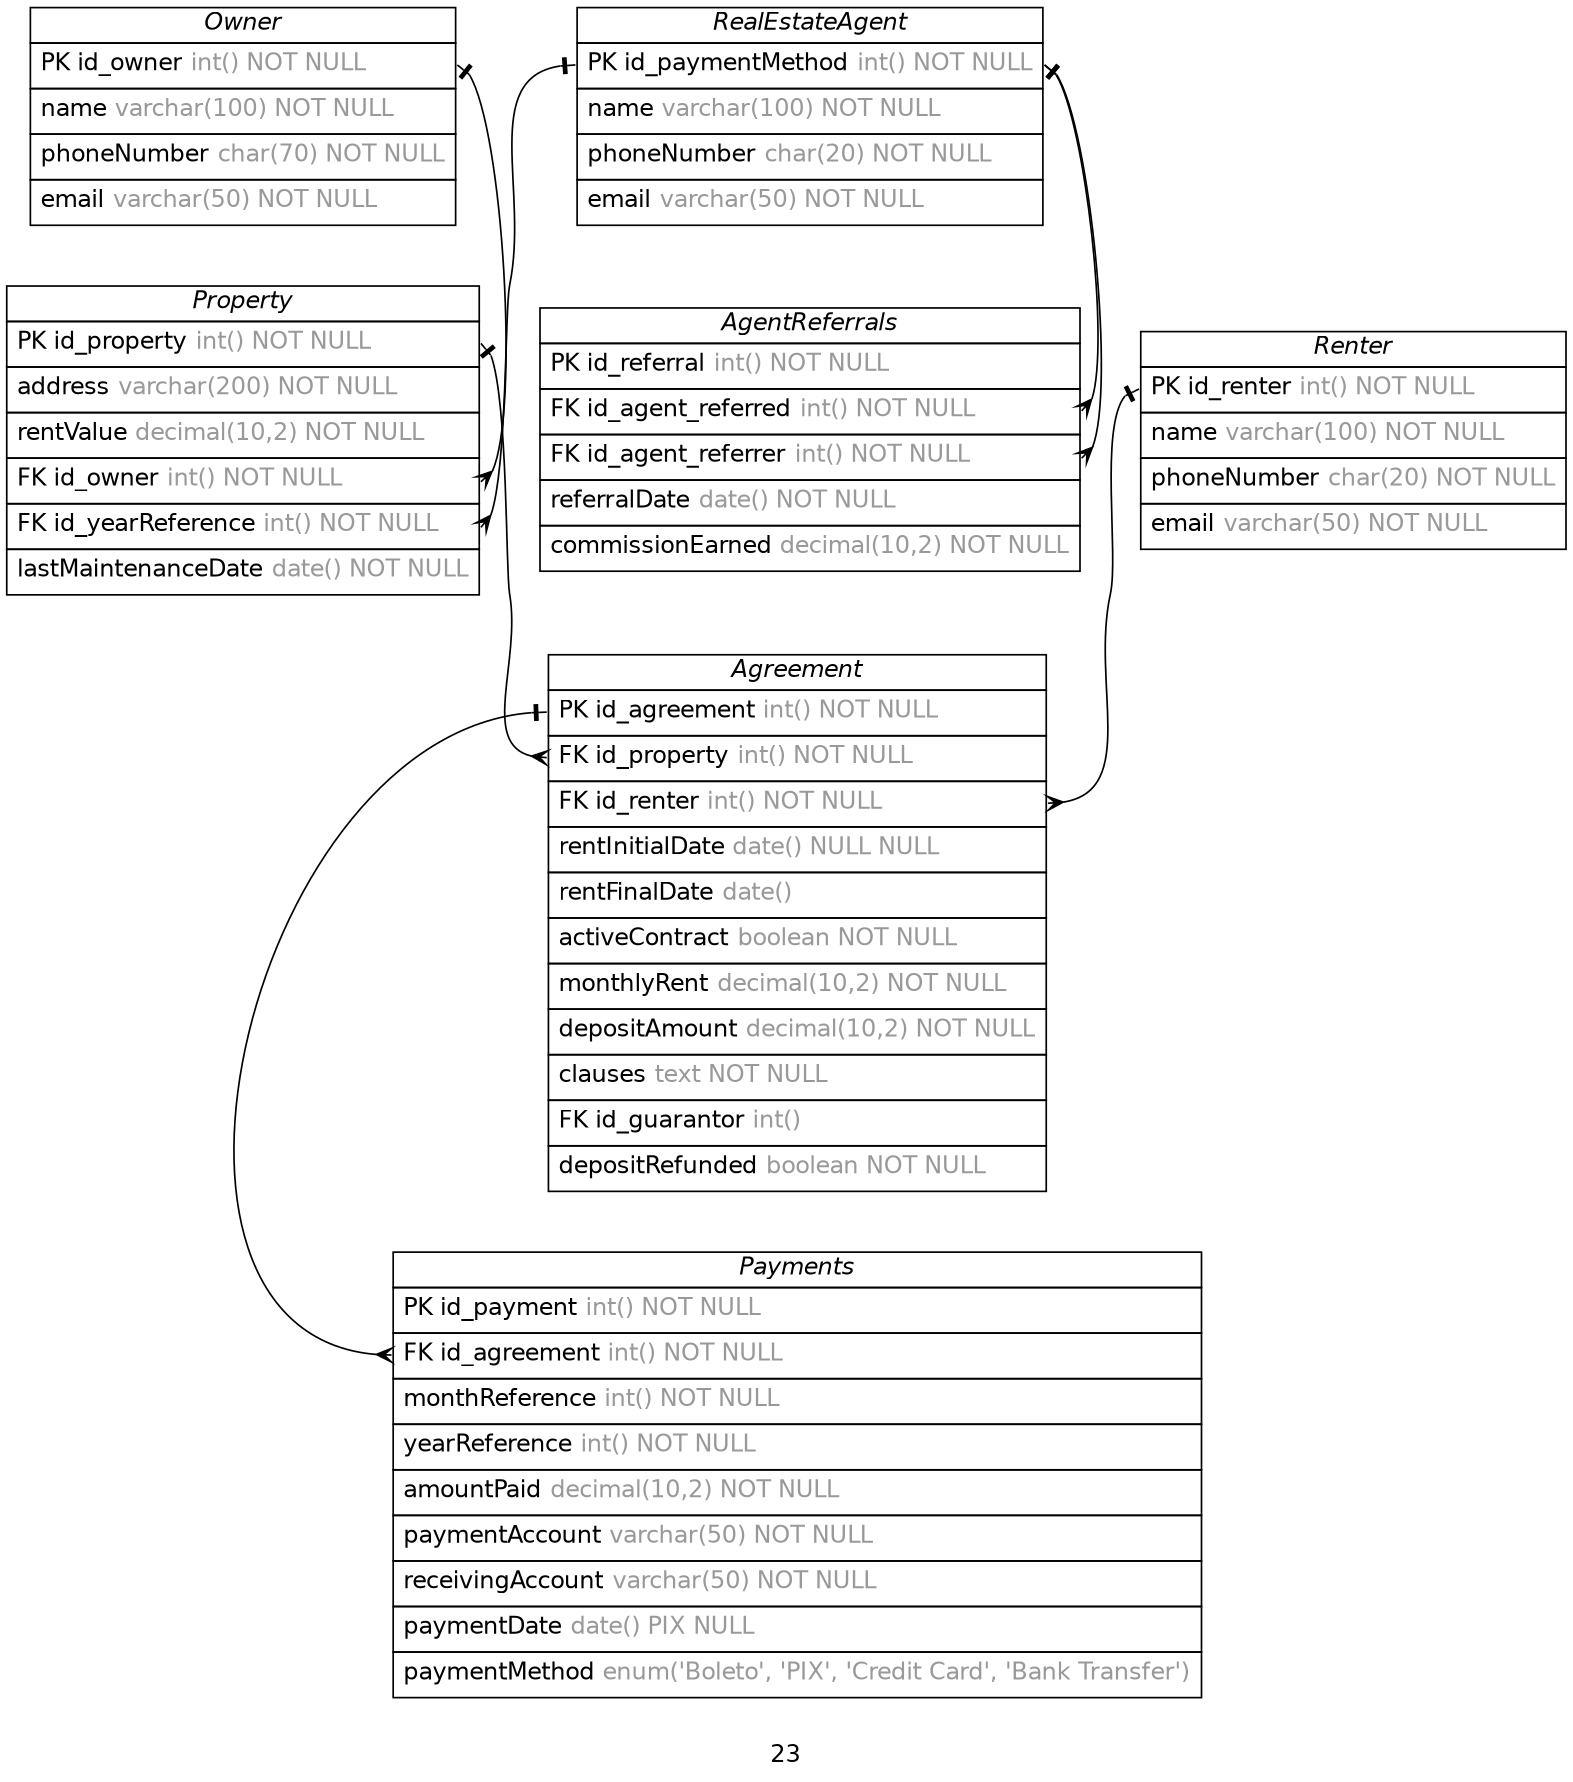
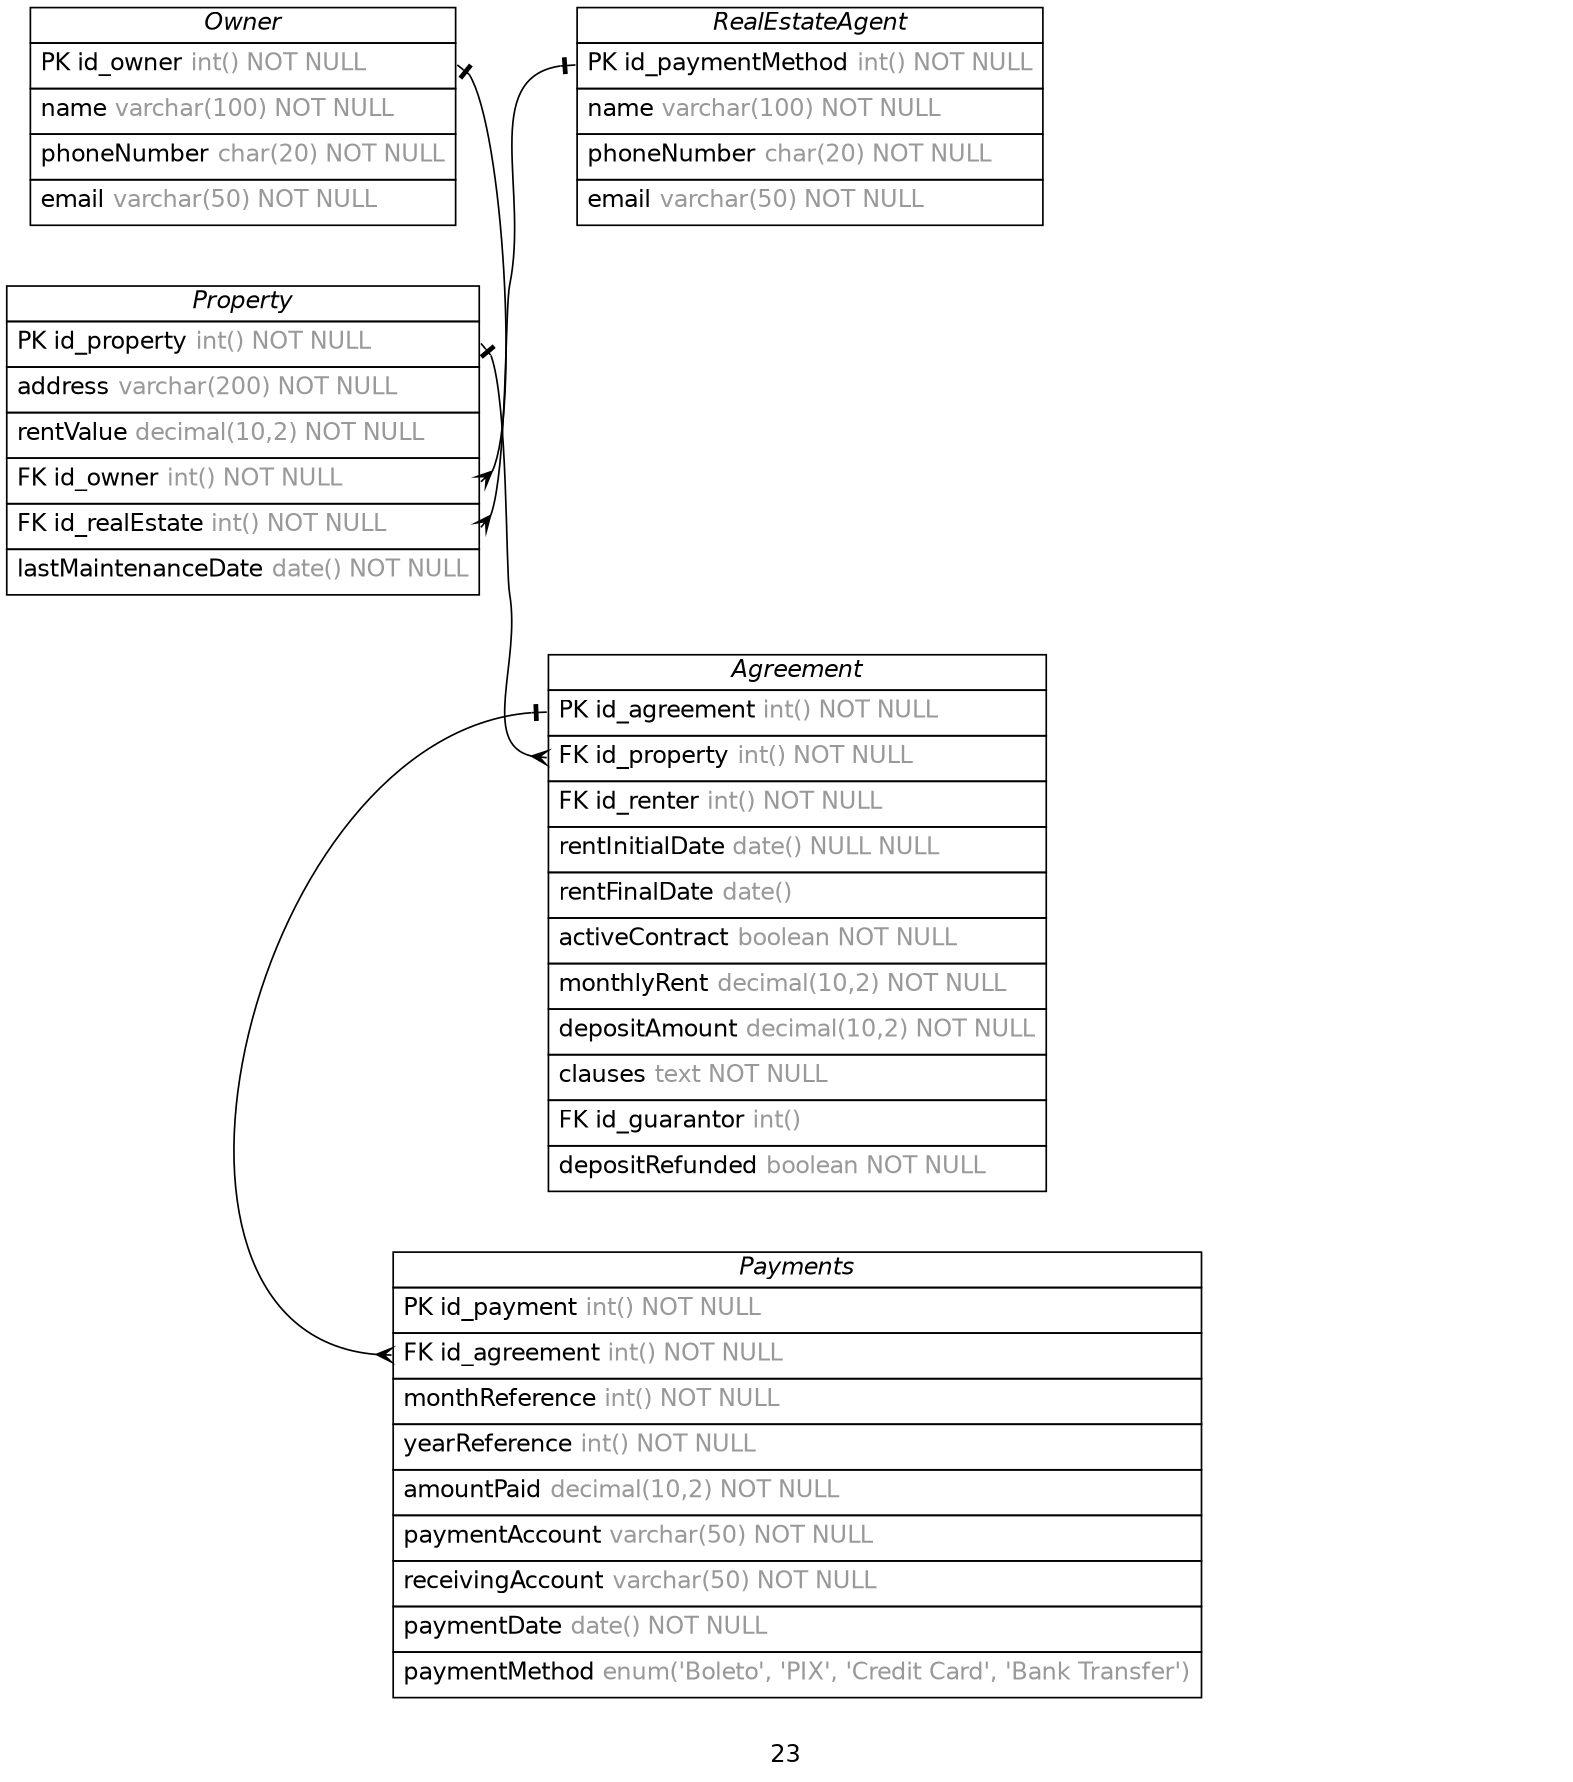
(332, 154) -> (332, 154)
(810, 440) -> none
(1353, 440) -> none
(140, 524) -> (114, 524)
(662, 1627) -> (669, 1627)
